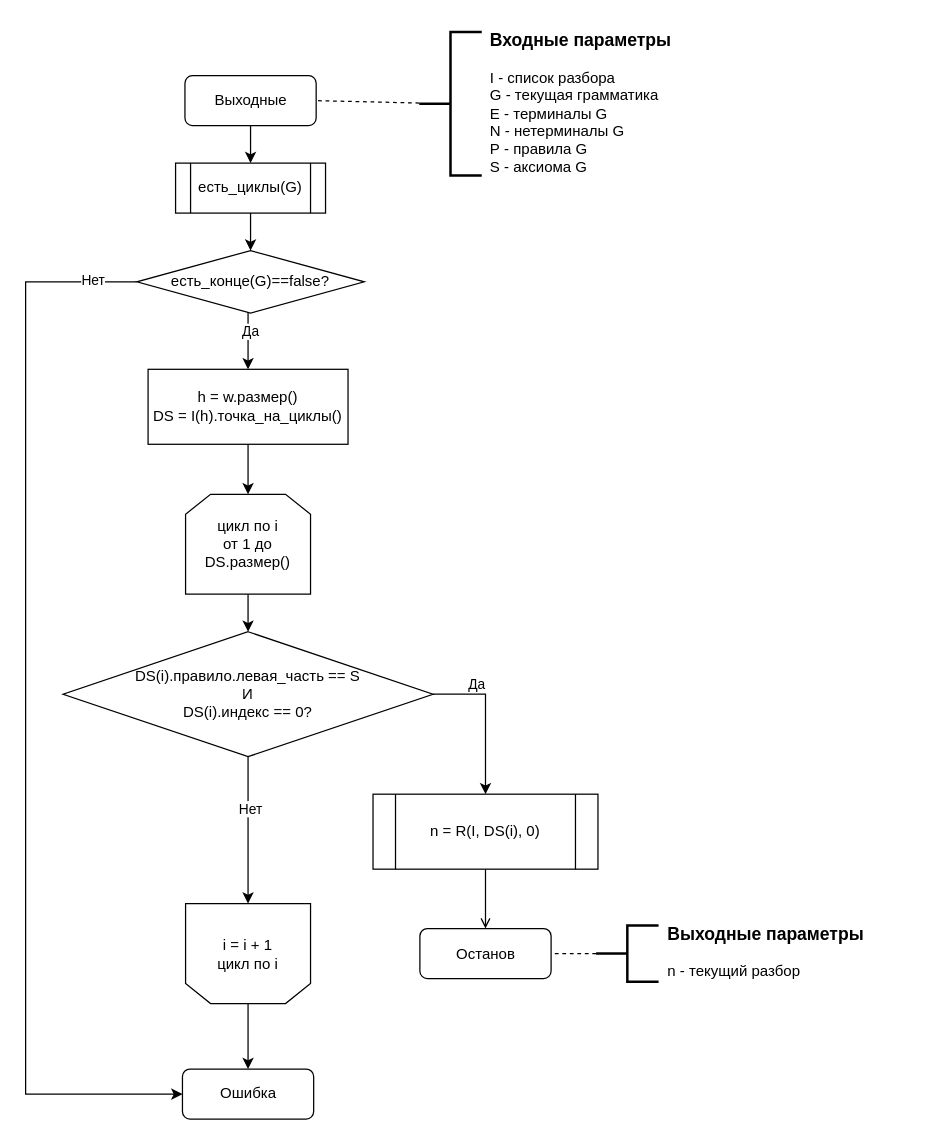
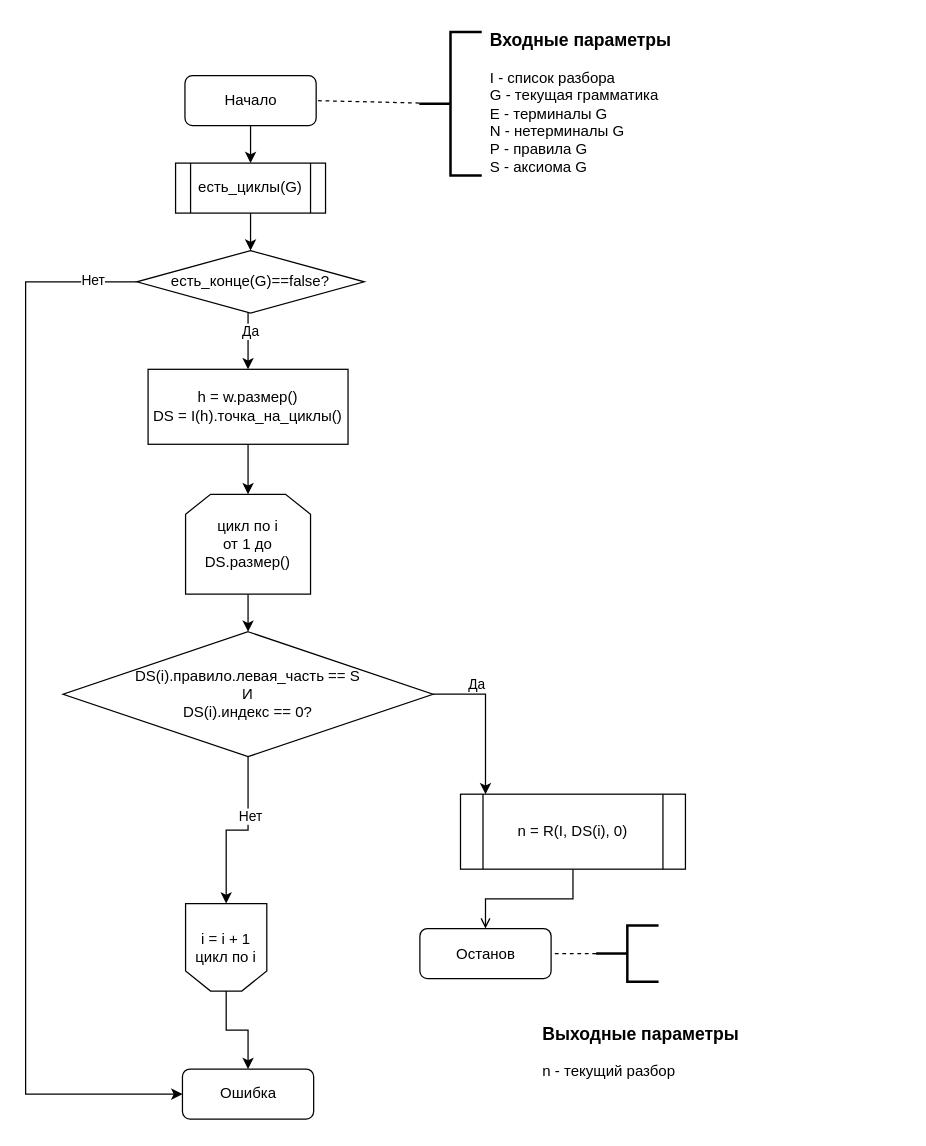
(251, 101) -> (251, 101)
(486, 832) -> (573, 832)
(248, 954) -> (226, 948)
(780, 957) -> (655, 1057)
